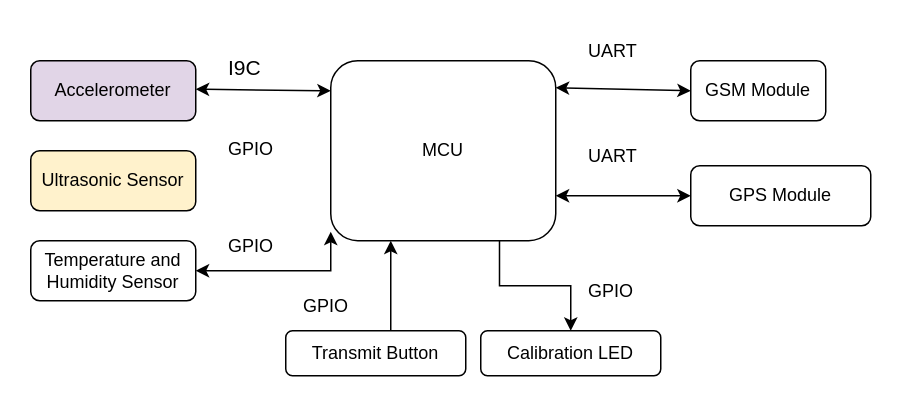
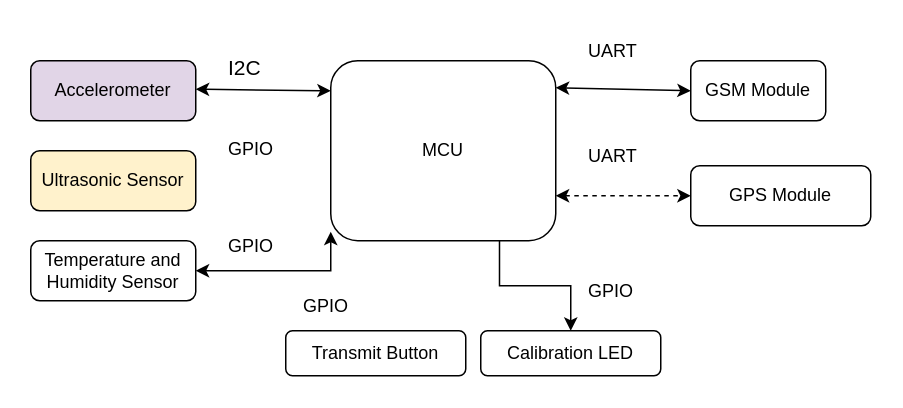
(244, 67) -> (244, 67)
(625, 196) -> (625, 196)
(391, 291) -> none
